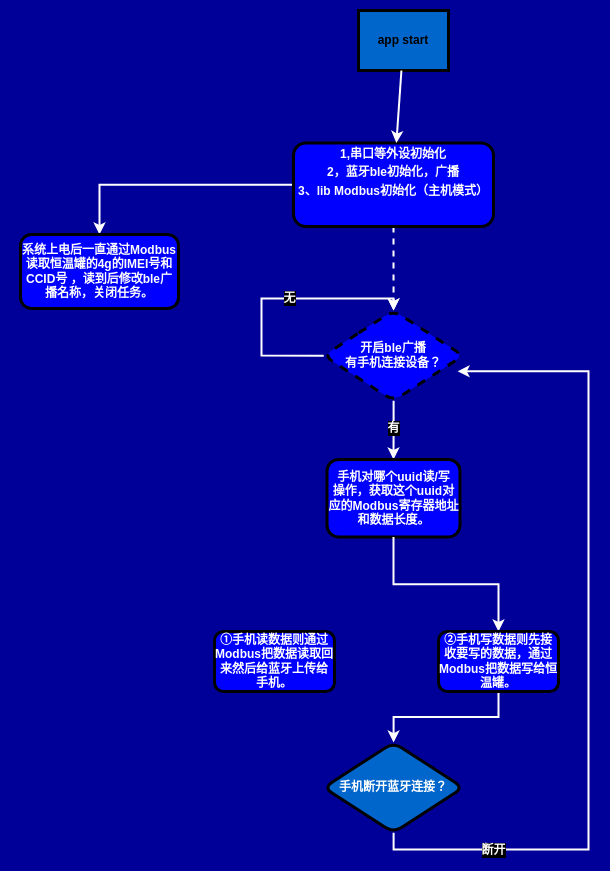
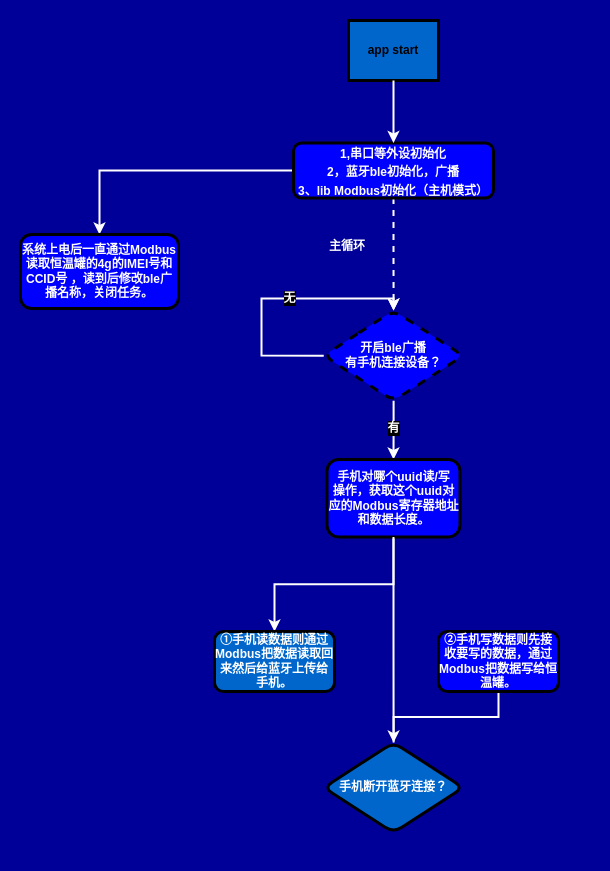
(404, 41) -> (394, 51)
(394, 185) -> (394, 171)
none -> (348, 246)
none -> (314, 584)
(467, 584) -> (394, 650)
(589, 654) -> none
(275, 662) -> (275, 662)
(396, 717) -> (394, 741)
